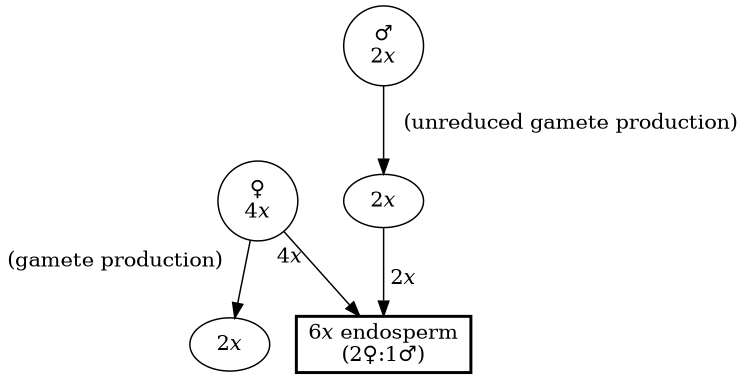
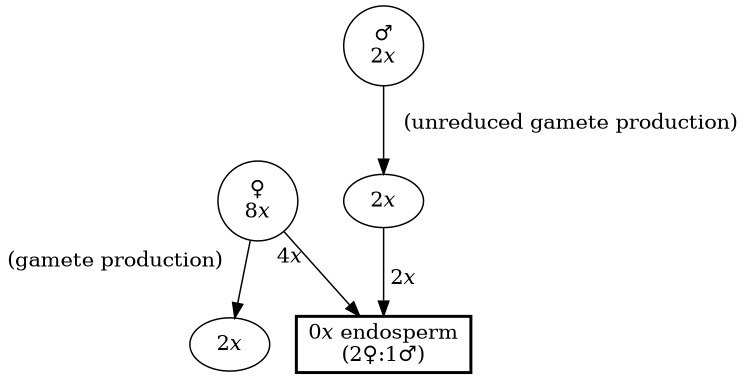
(258, 201) -> (258, 201)
(384, 344) -> (384, 344)
